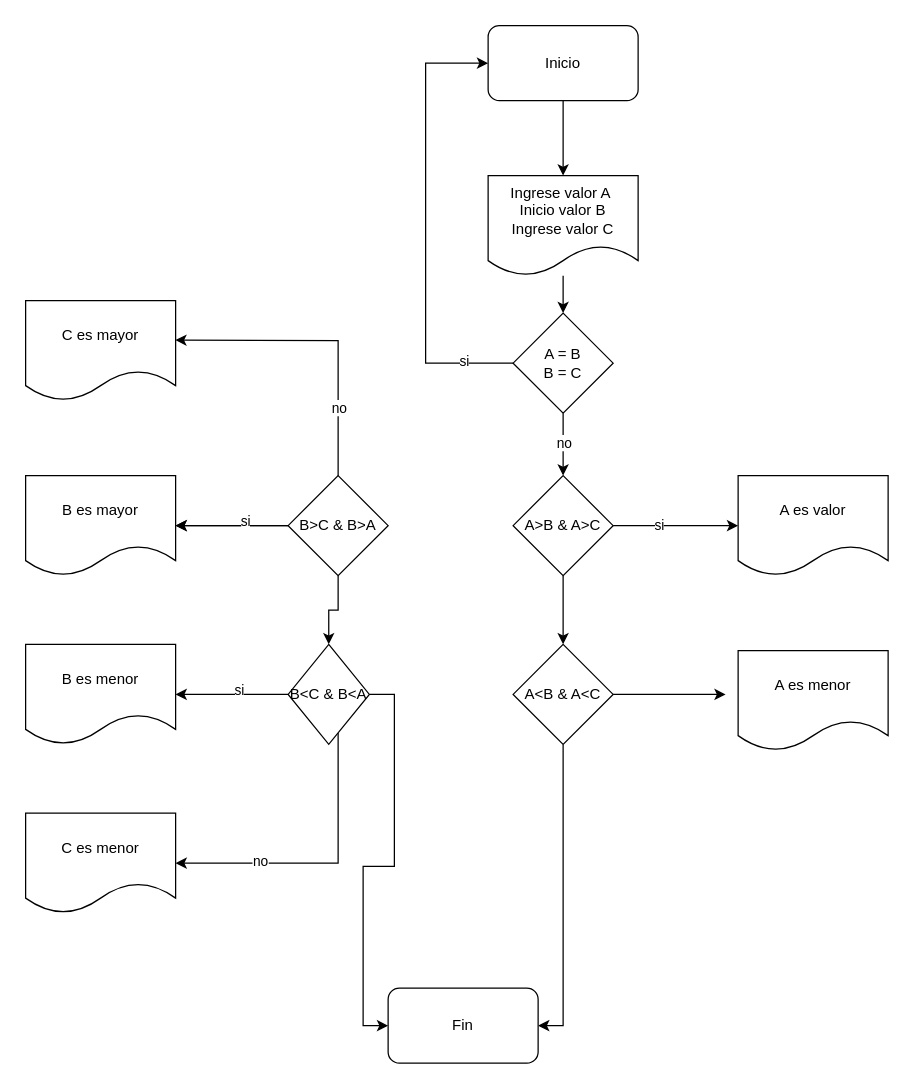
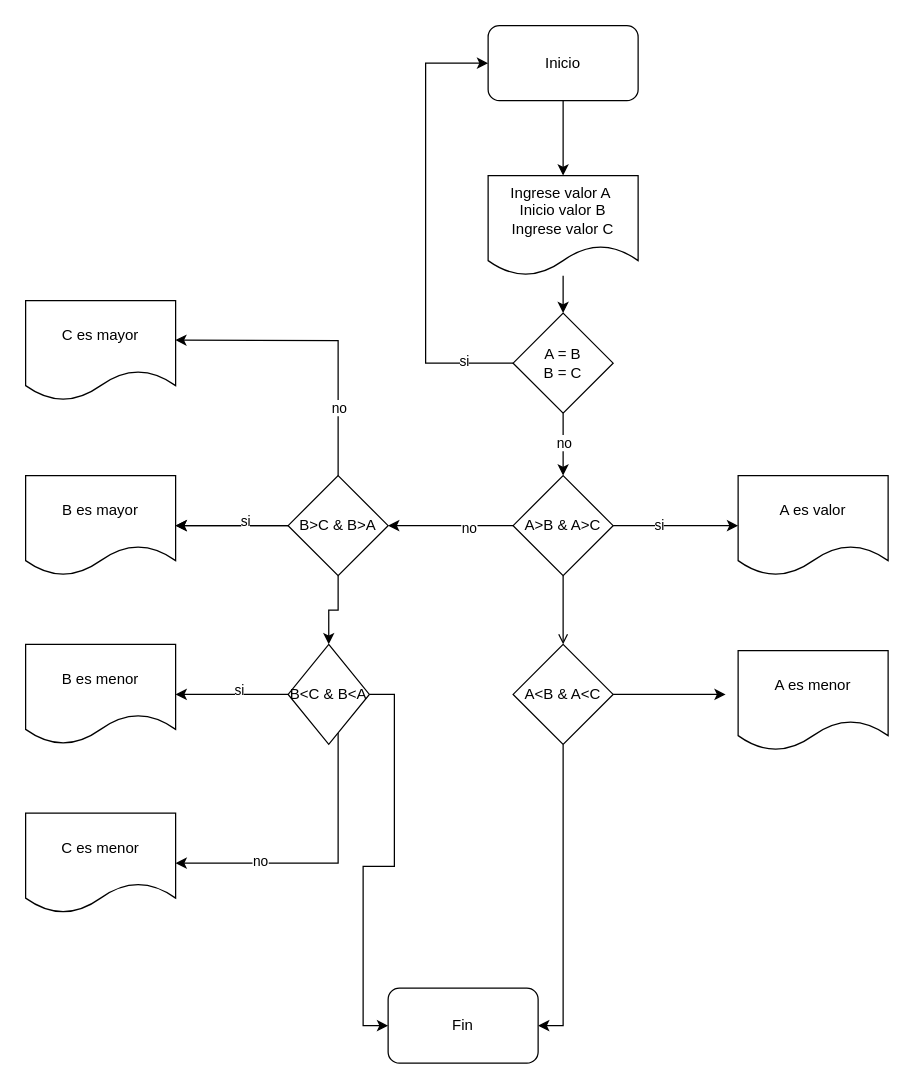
none -> (455, 526)
(563, 634) -> (563, 635)
